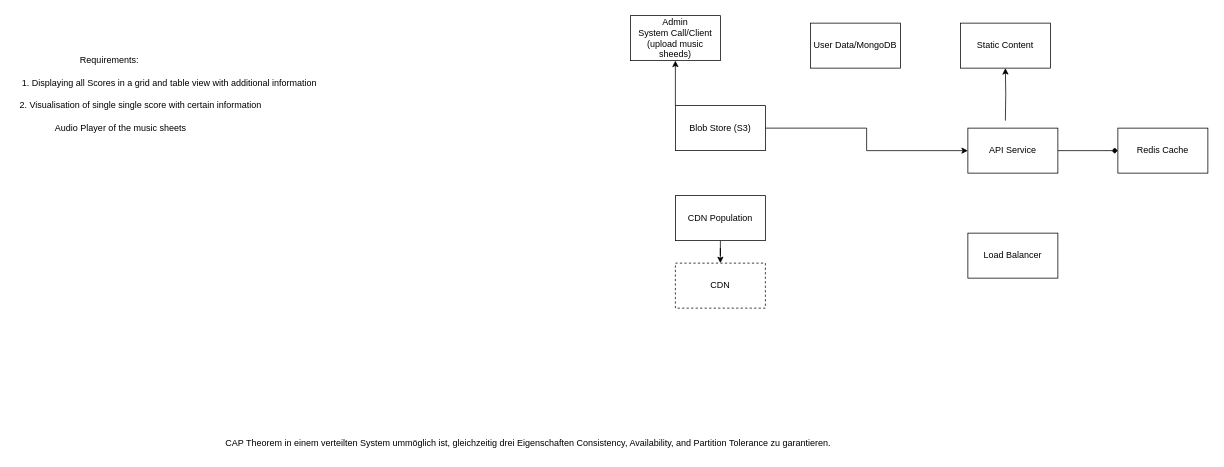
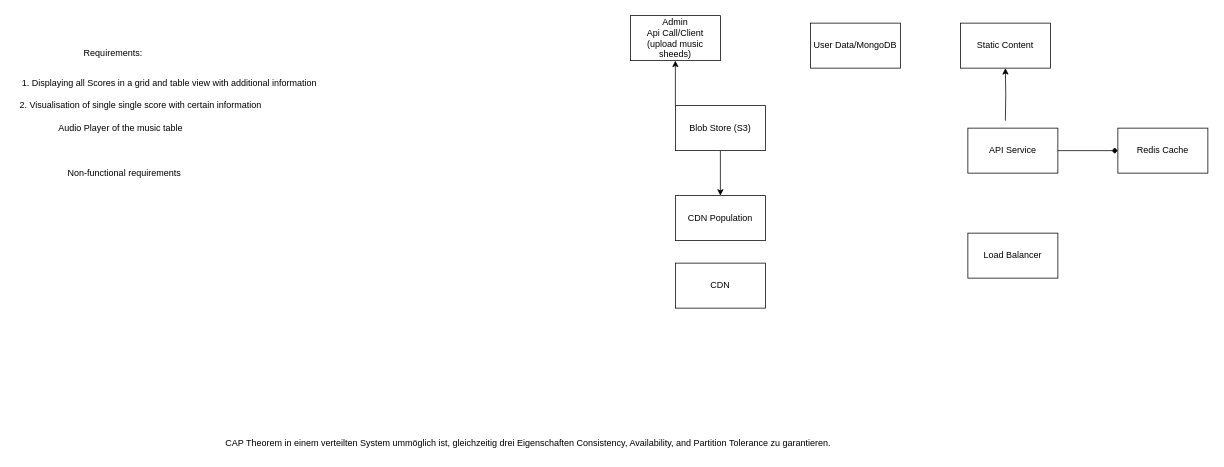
(675, 38) -> (675, 38)
(109, 60) -> (113, 53)
(121, 128) -> (121, 128)
(902, 150) -> (720, 170)
none -> (124, 173)
(720, 254) -> none
(720, 285) -> (720, 285)
